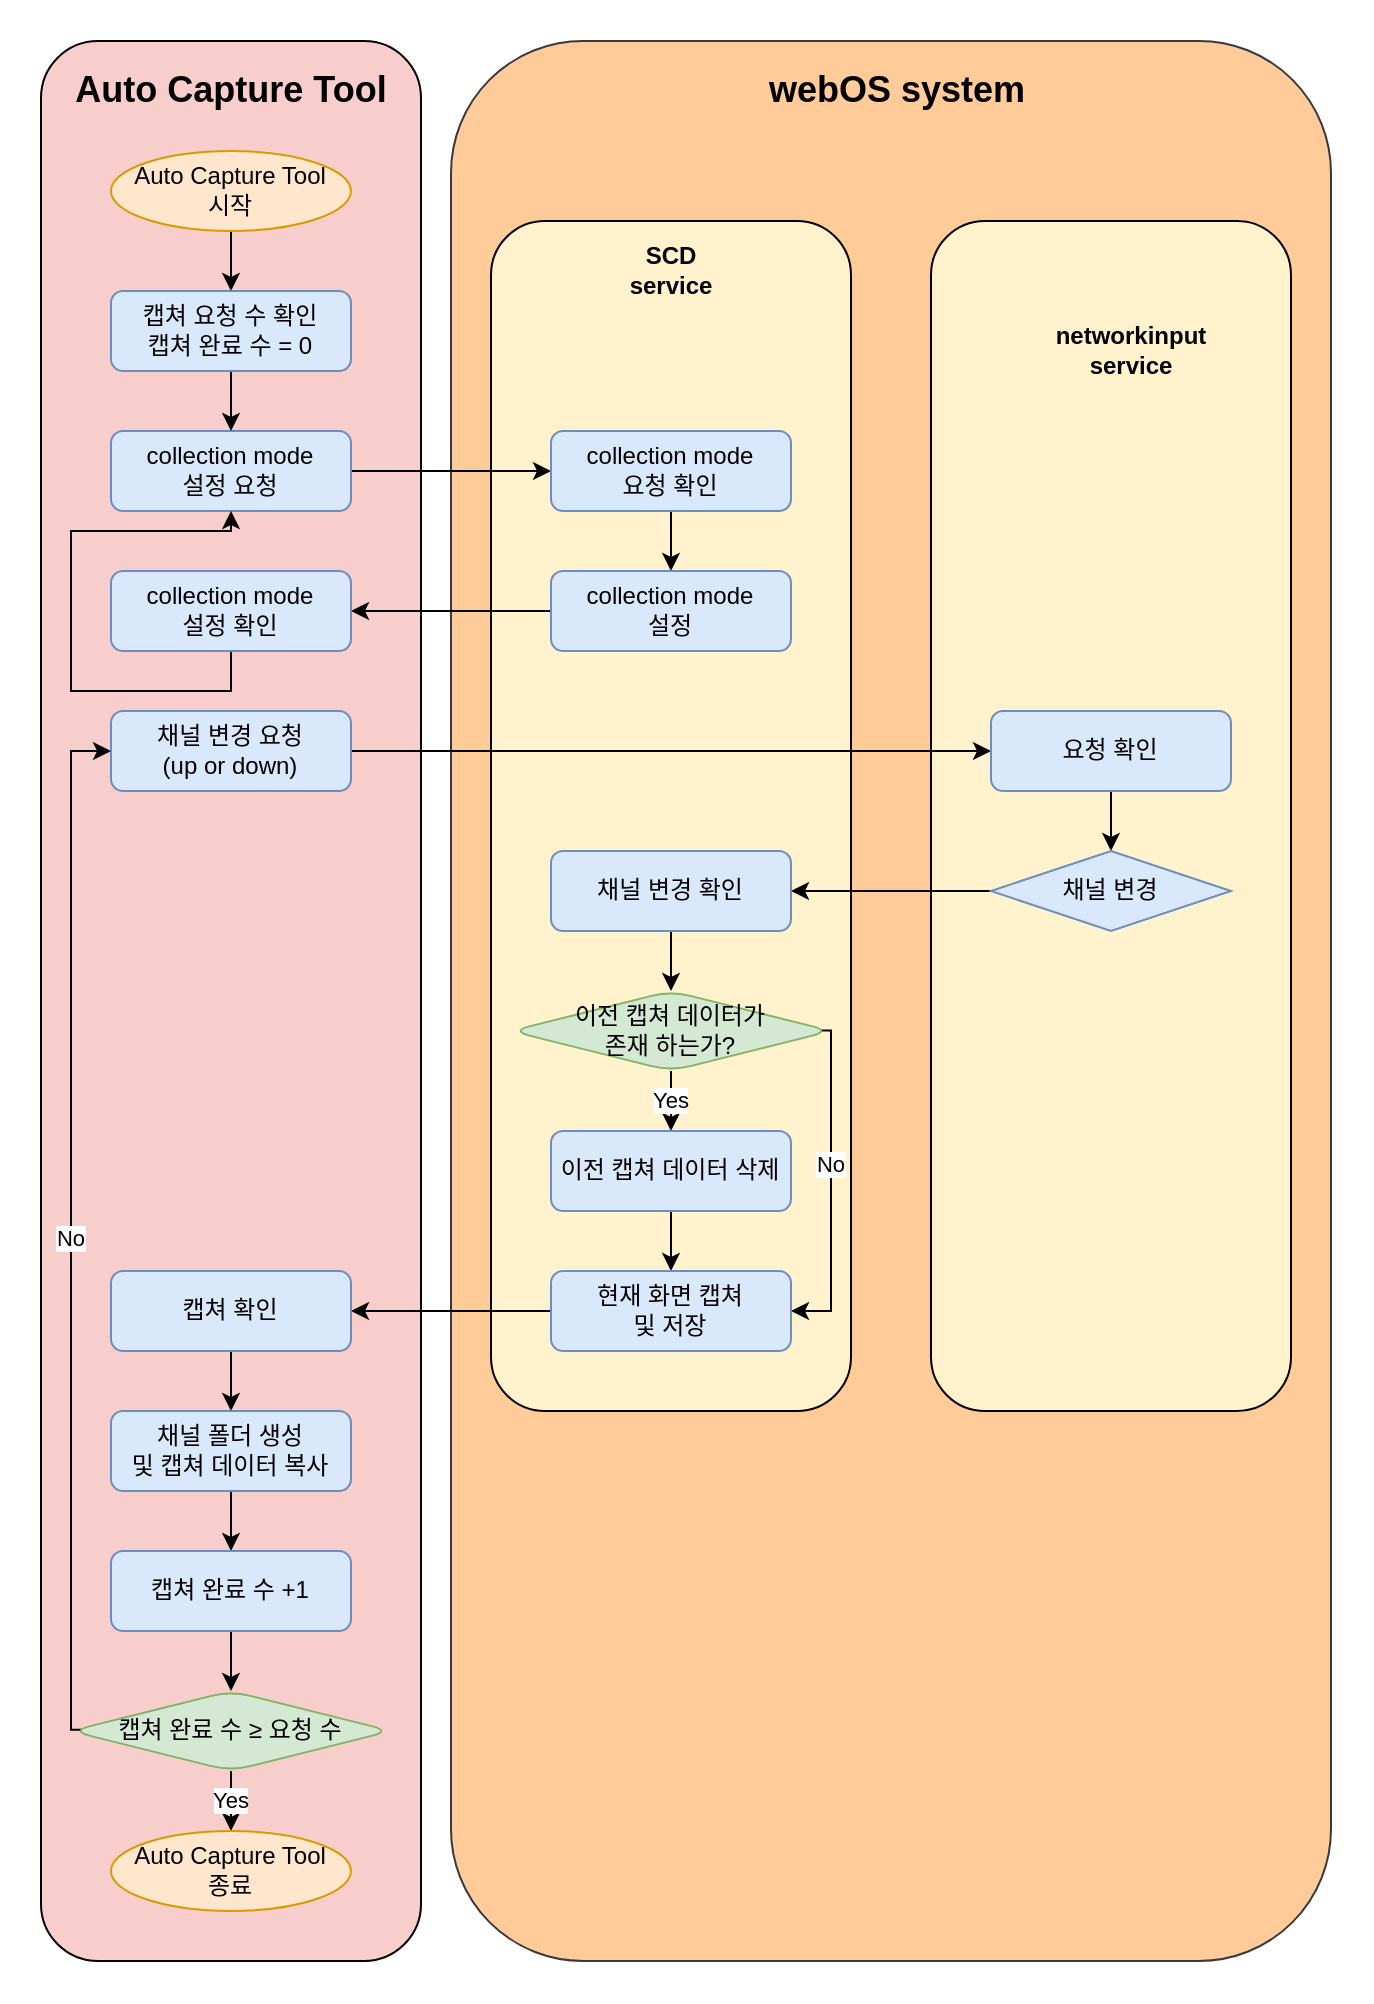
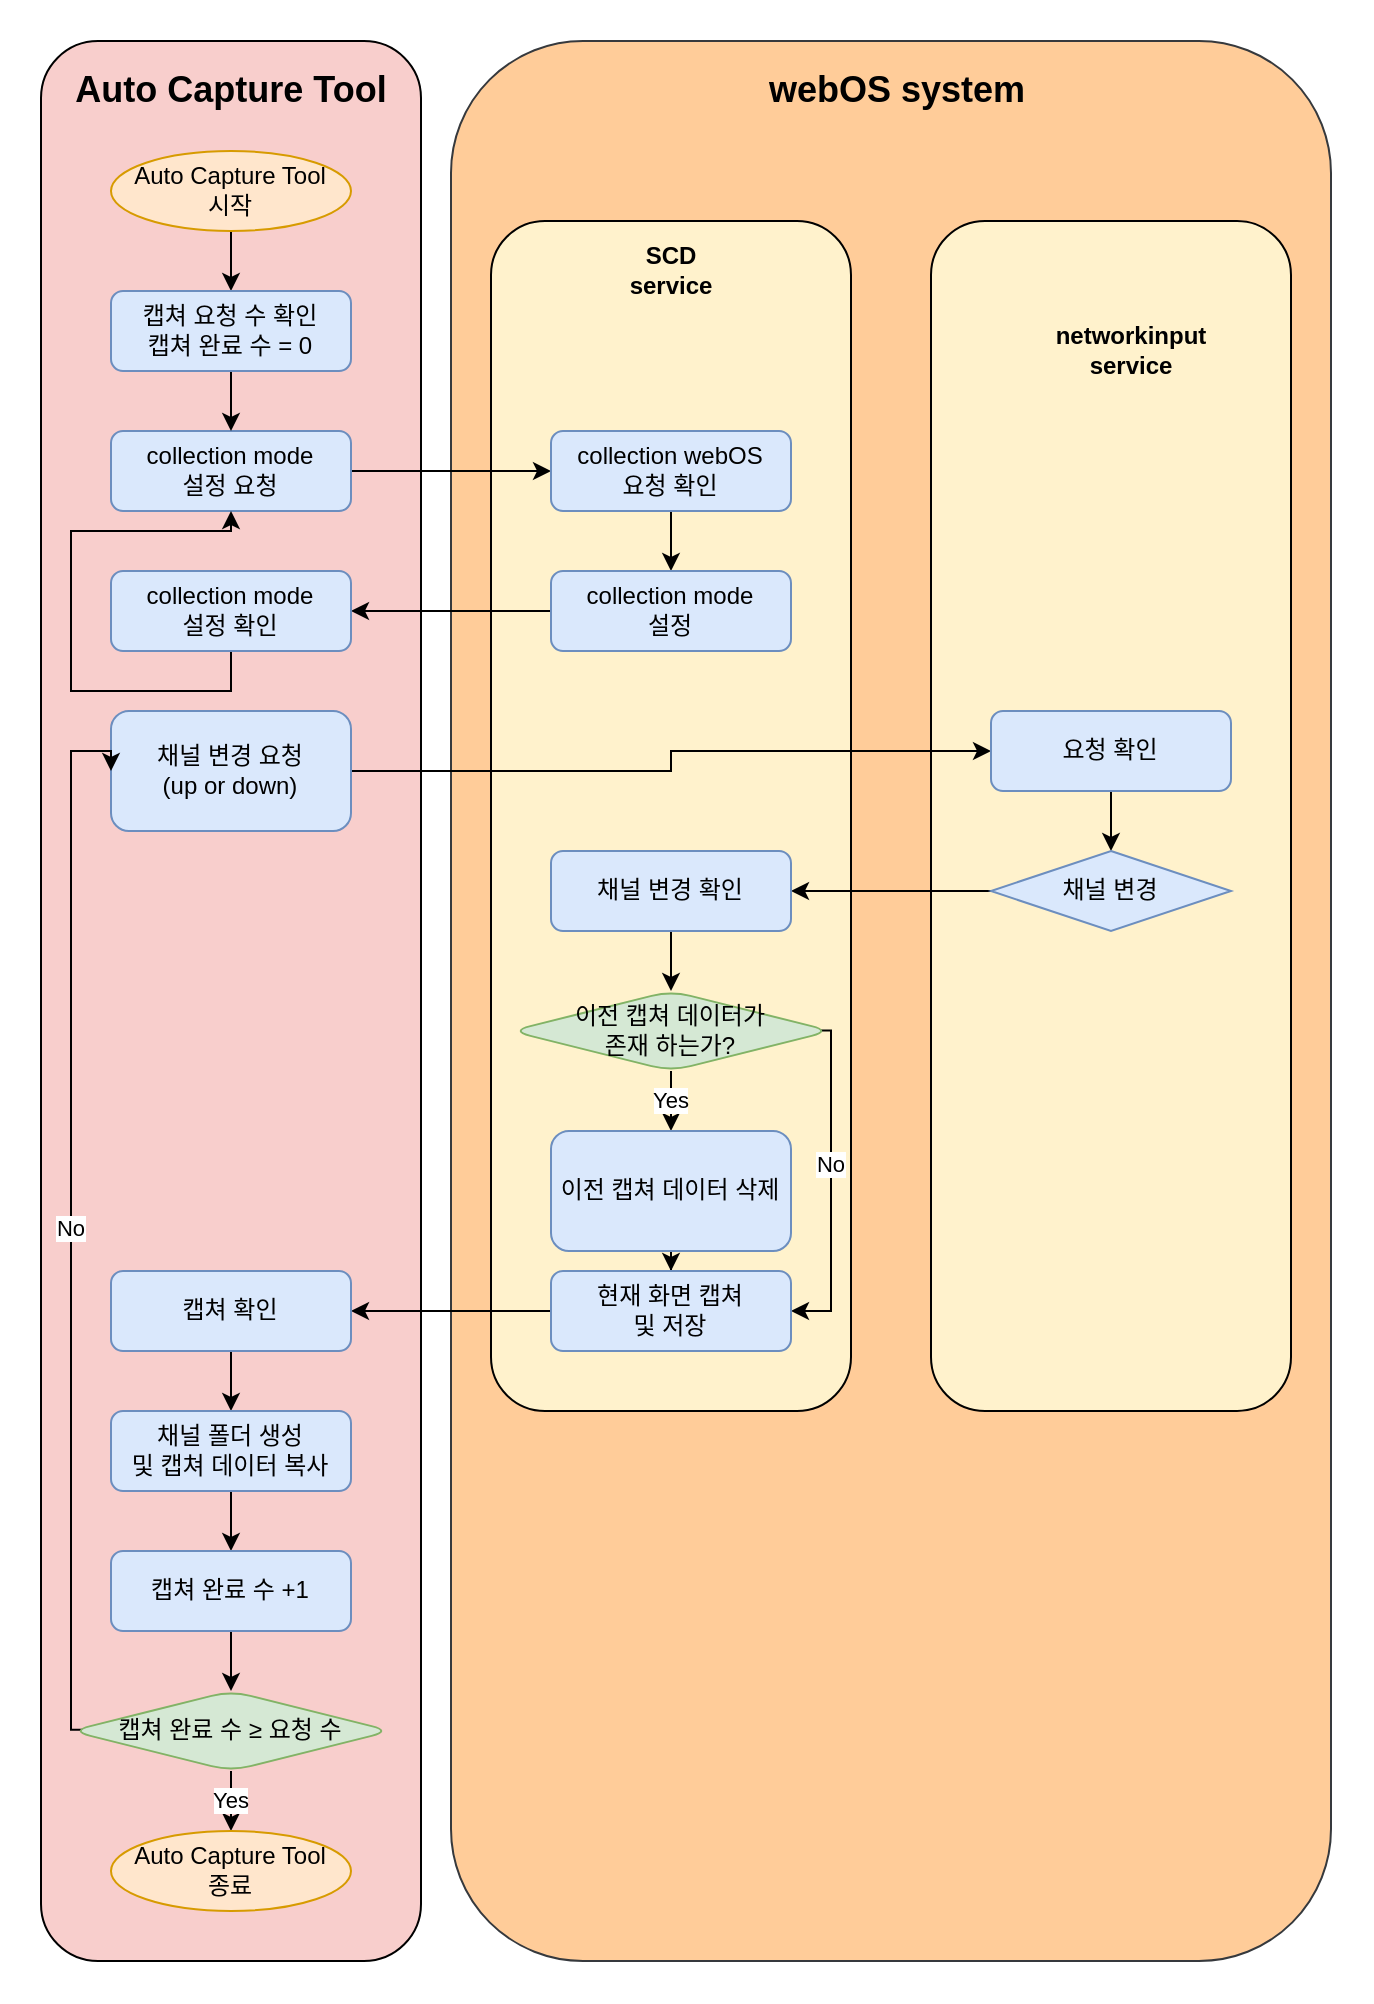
(671, 471) -> (671, 471)
(231, 751) -> (231, 771)
(671, 1171) -> (671, 1191)
